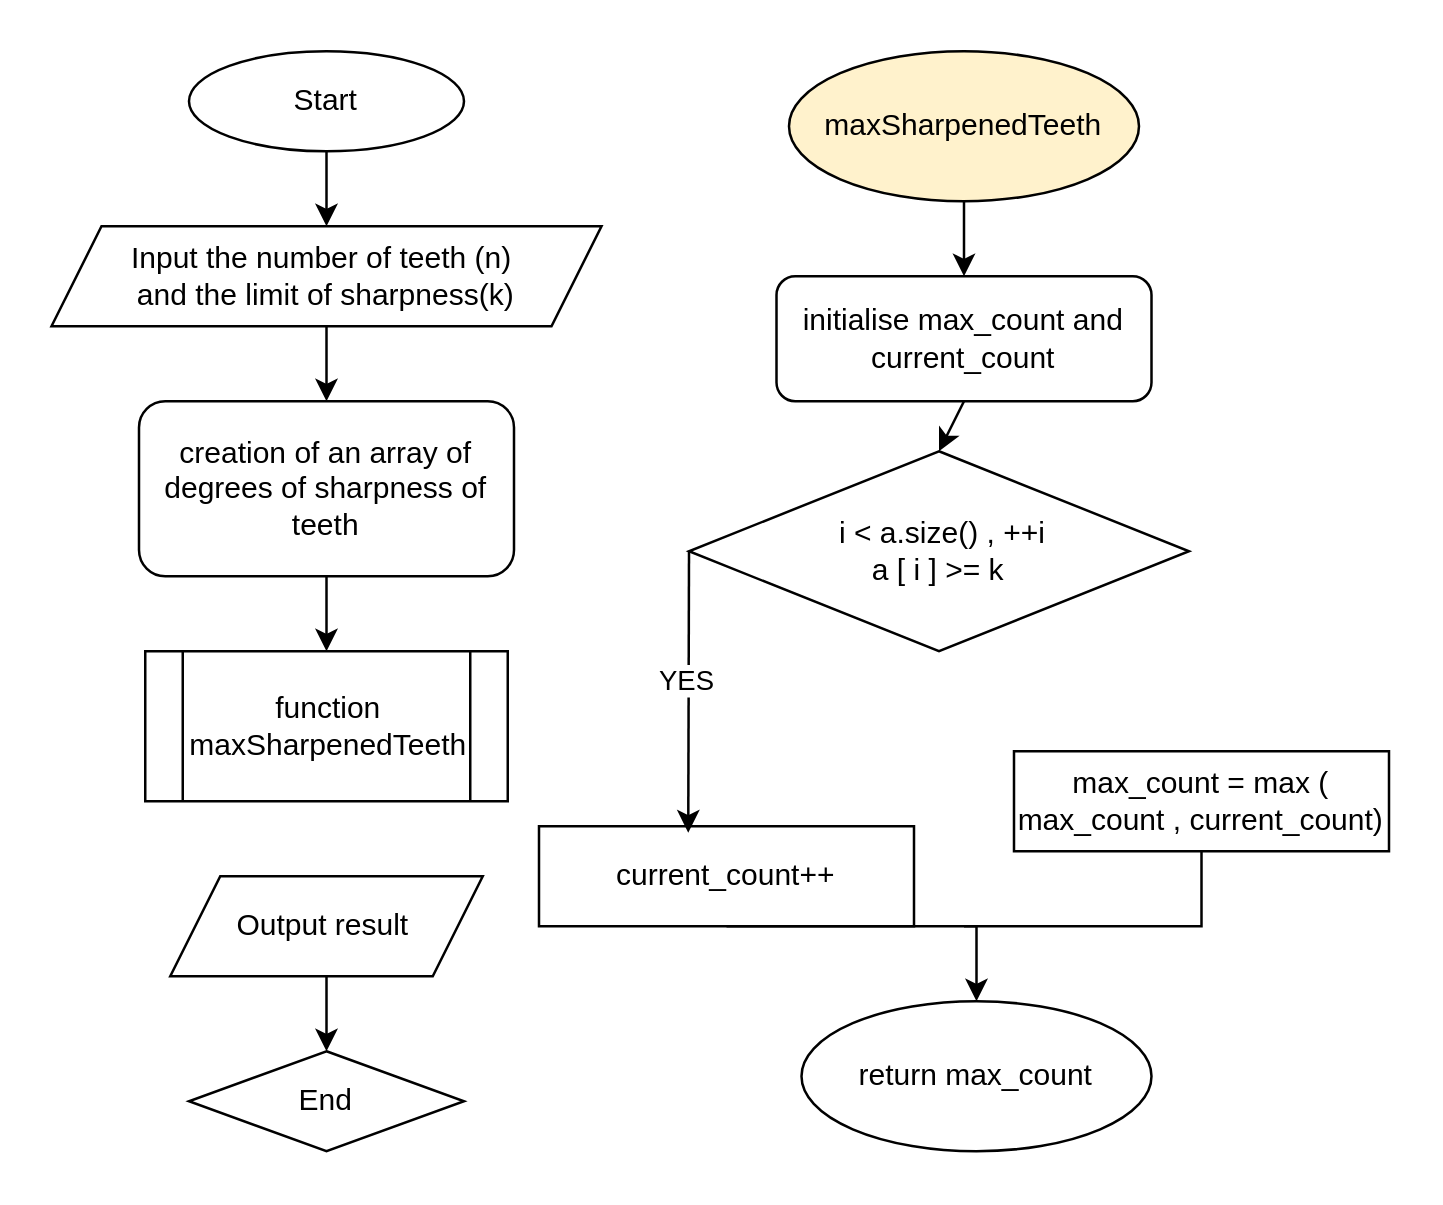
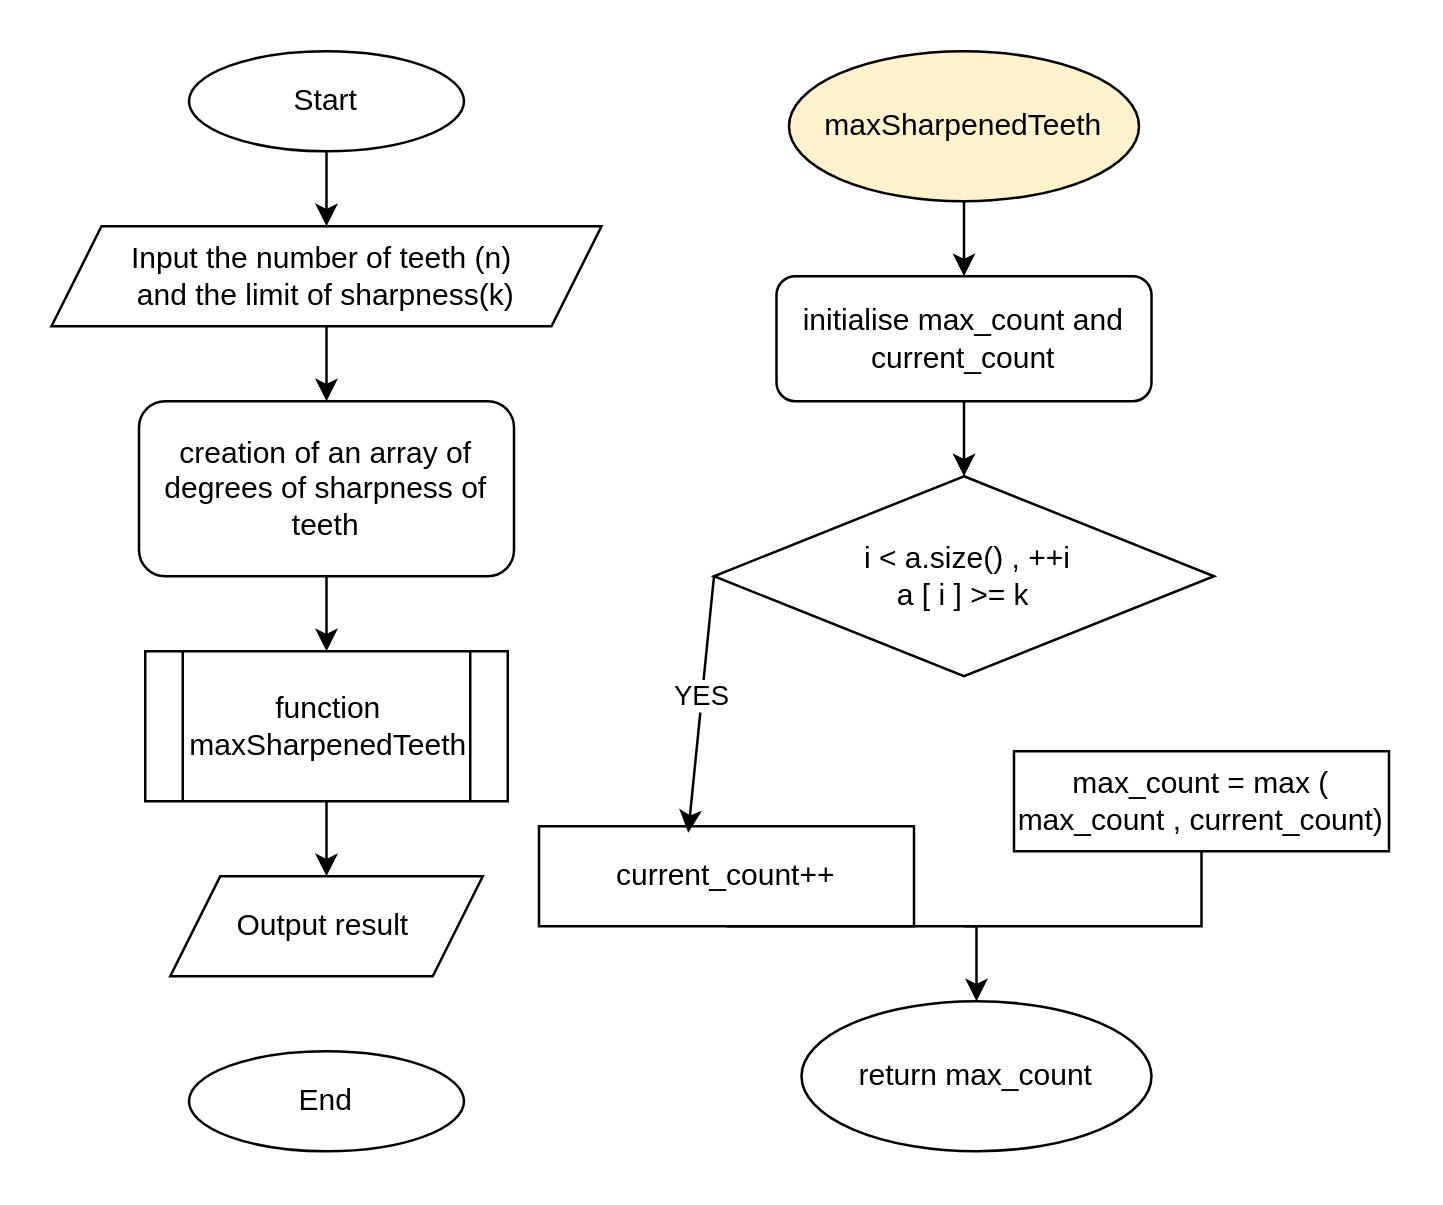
(939, 551) -> (964, 576)
none -> (326, 830)
(326, 1022) -> none
(326, 1101) -> (326, 1101)
